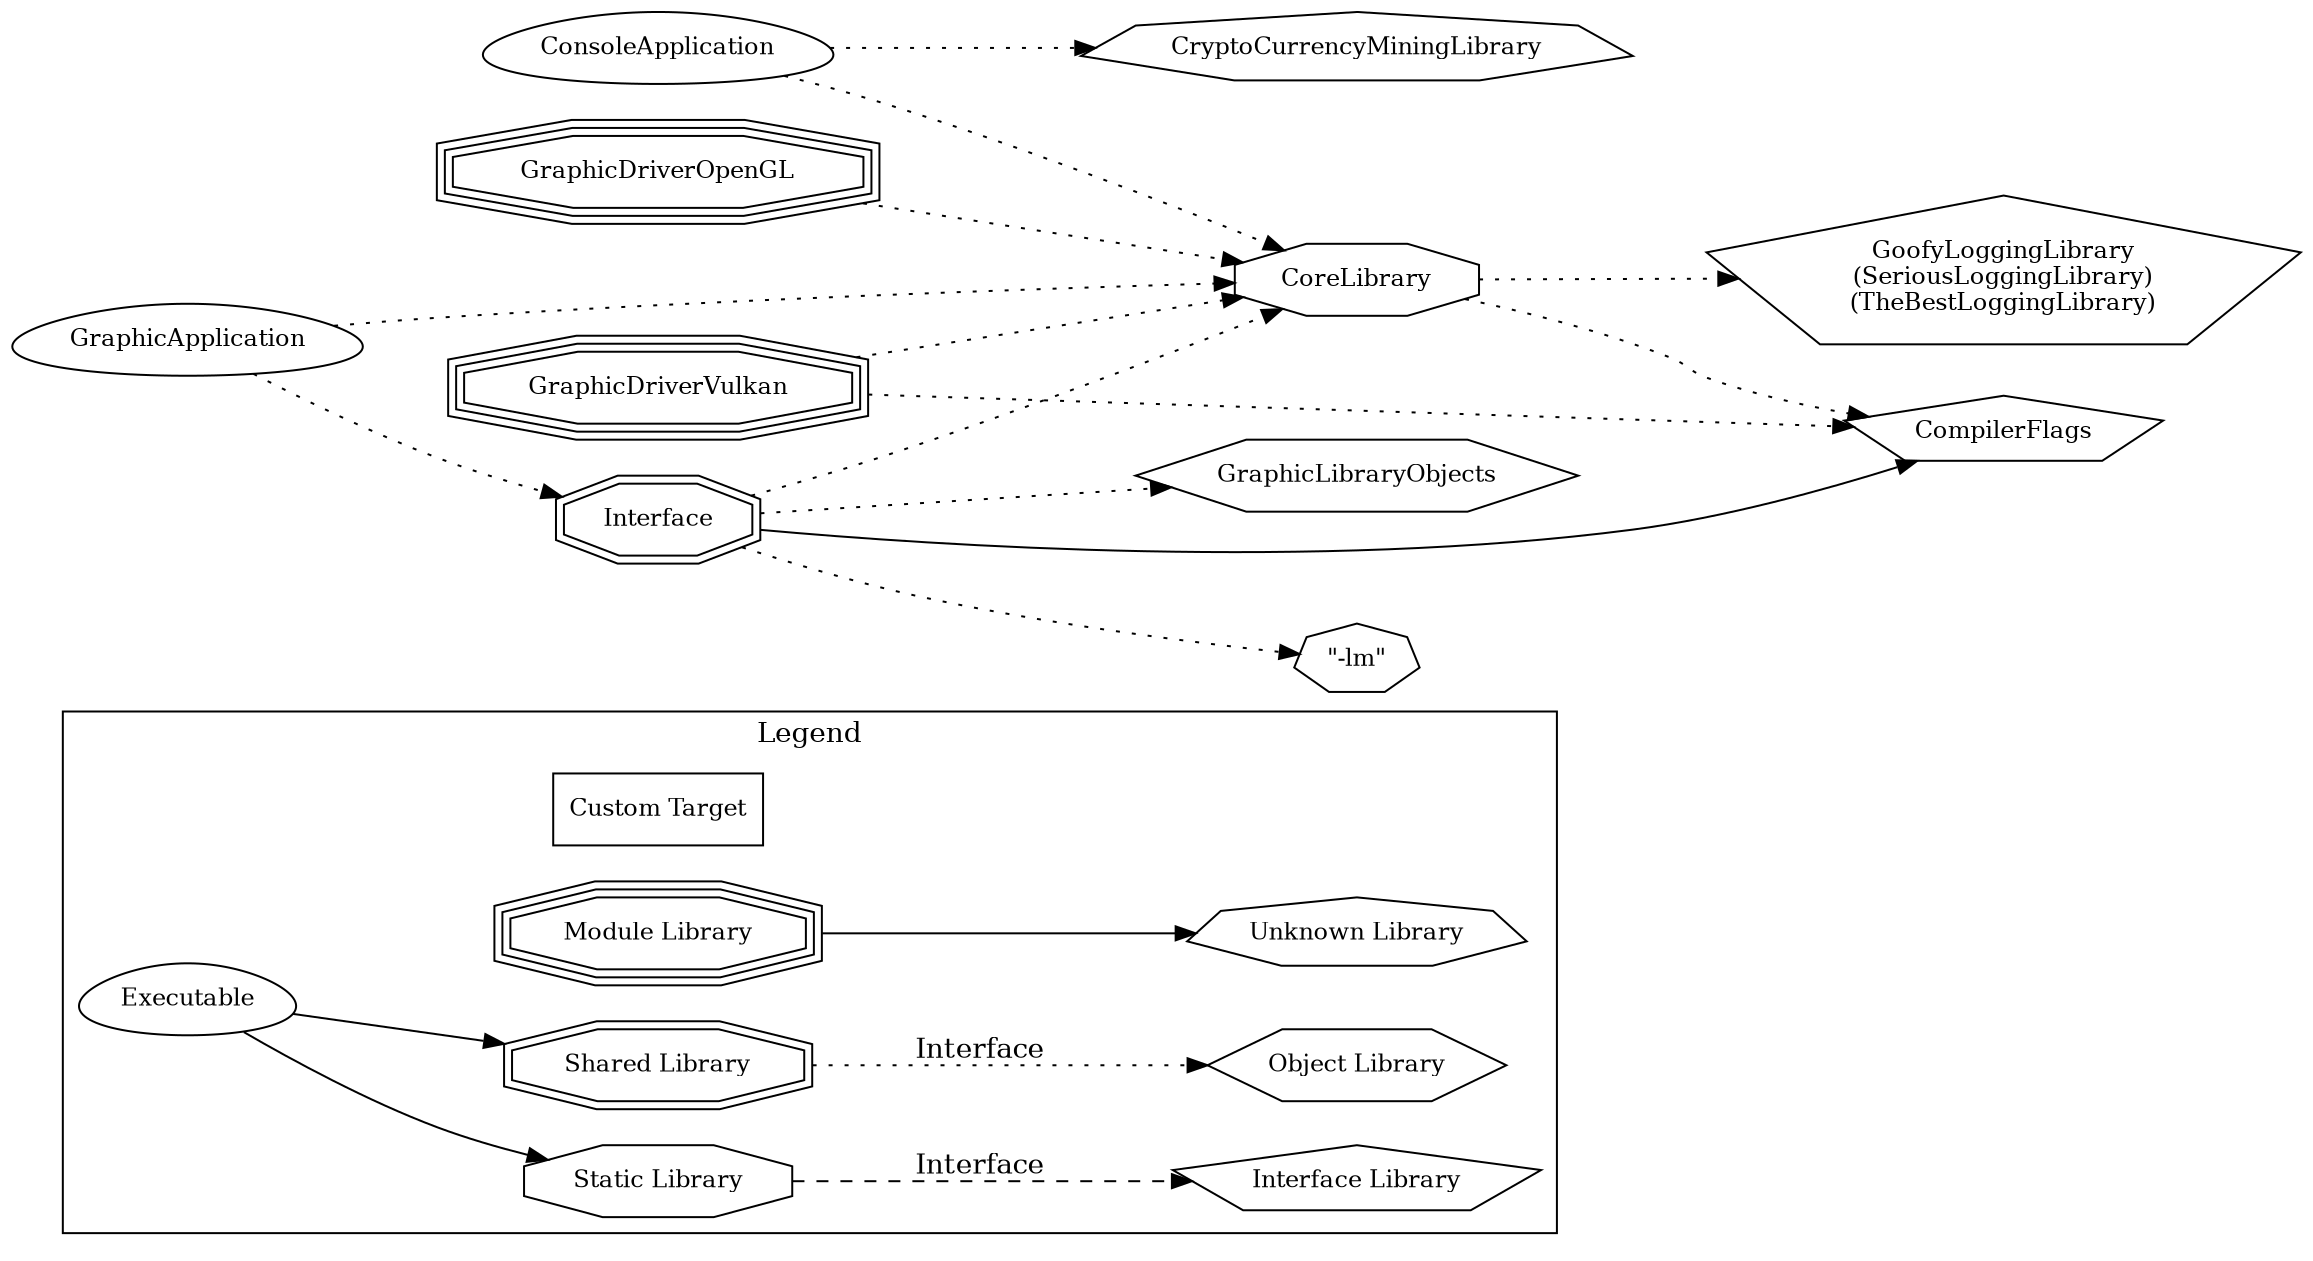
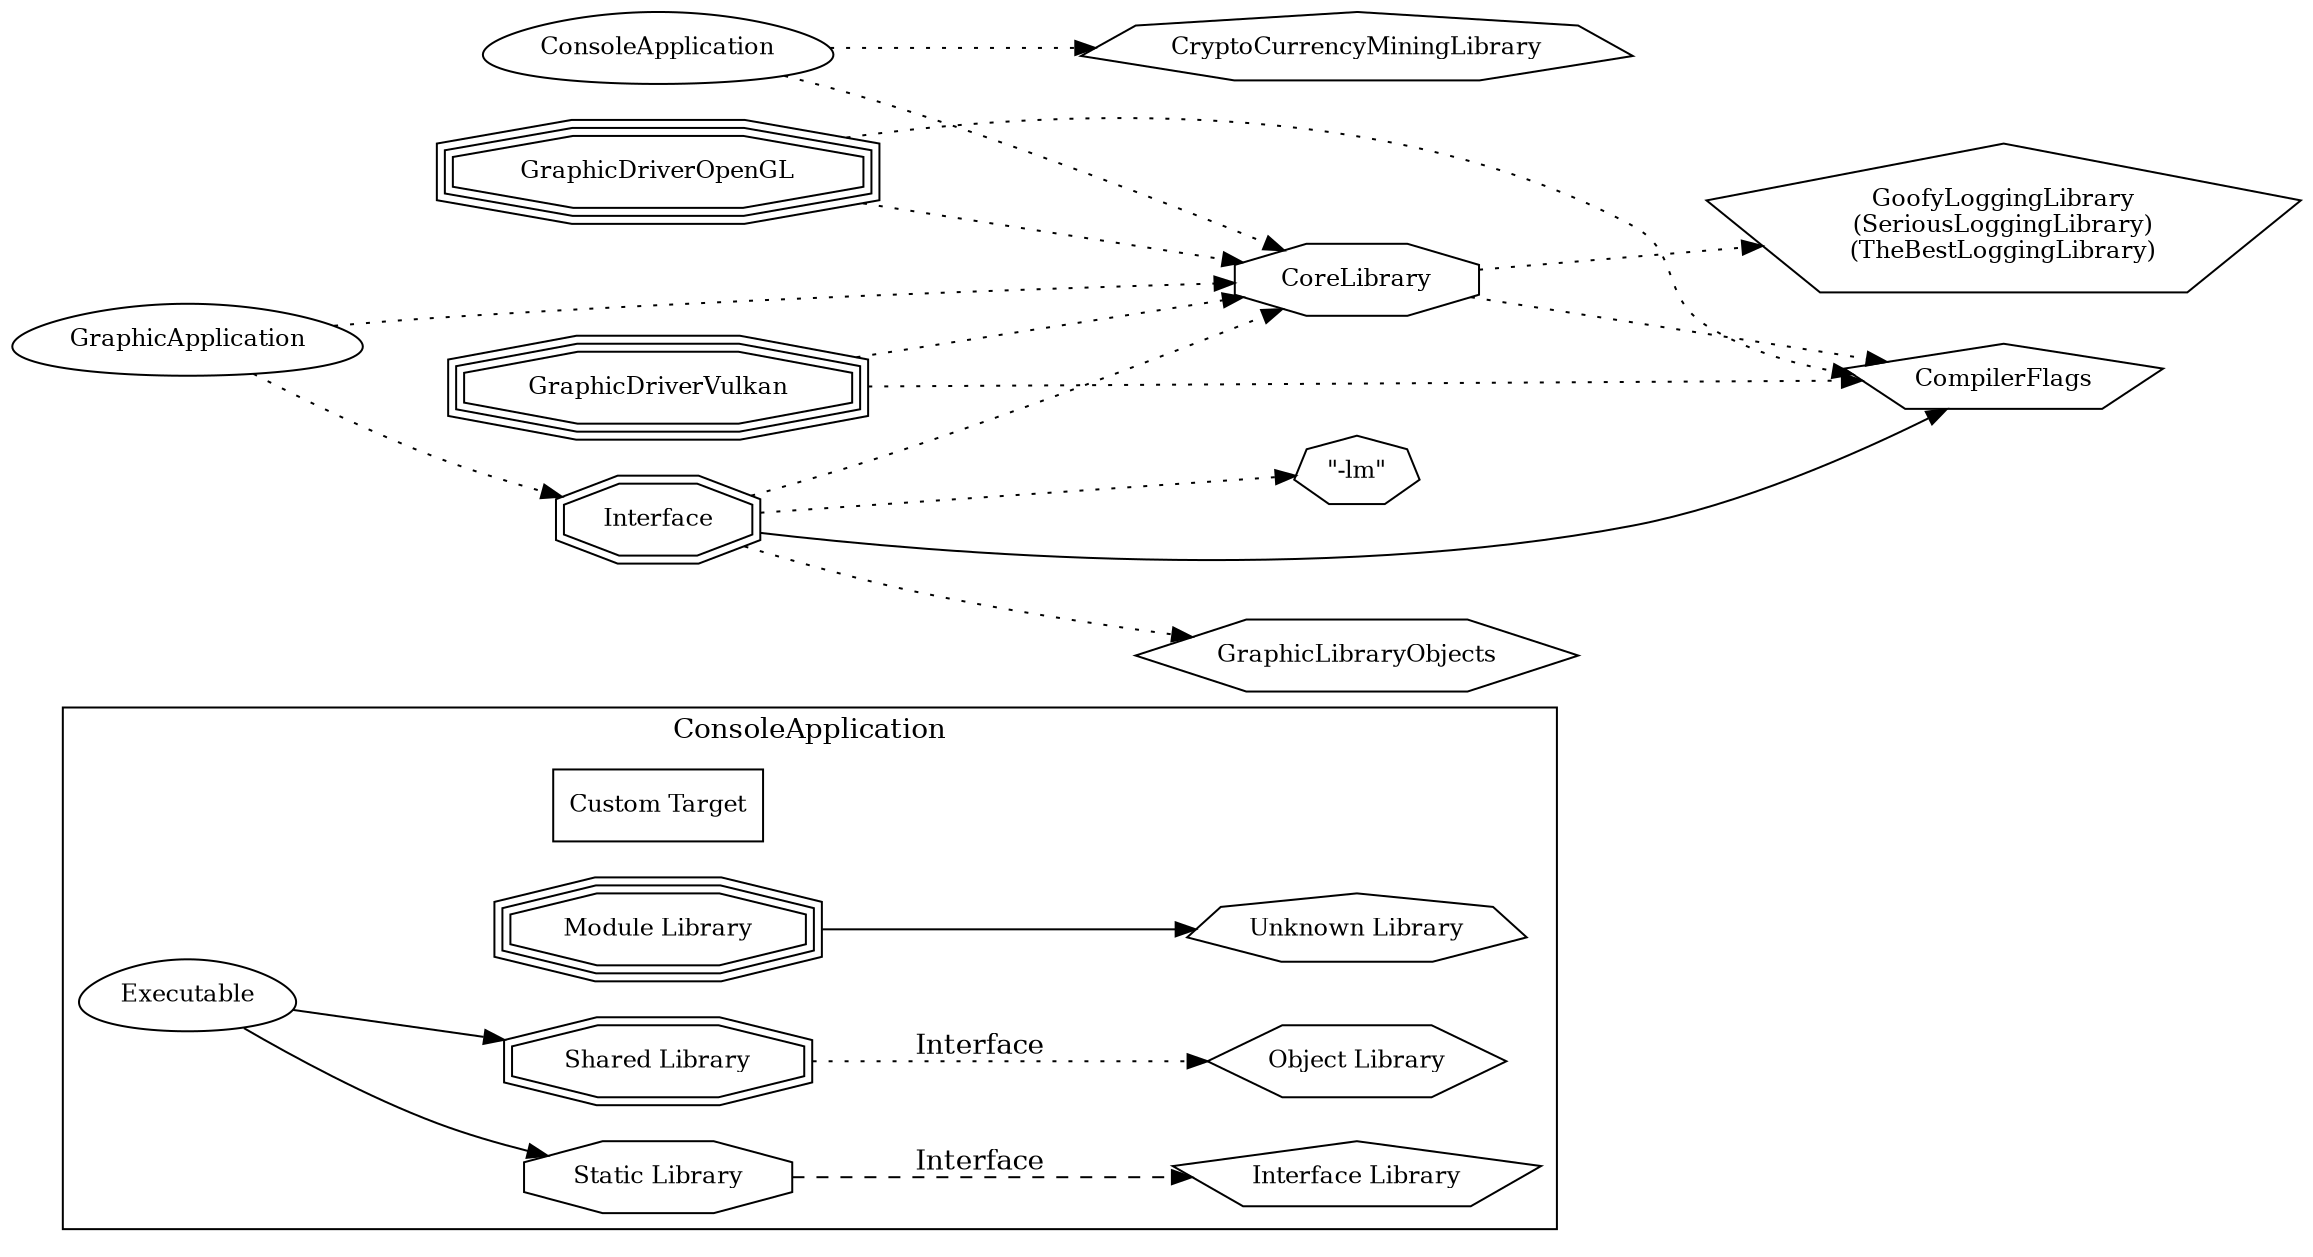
none -> (1377, 141)
(810, 734) -> (810, 730)
